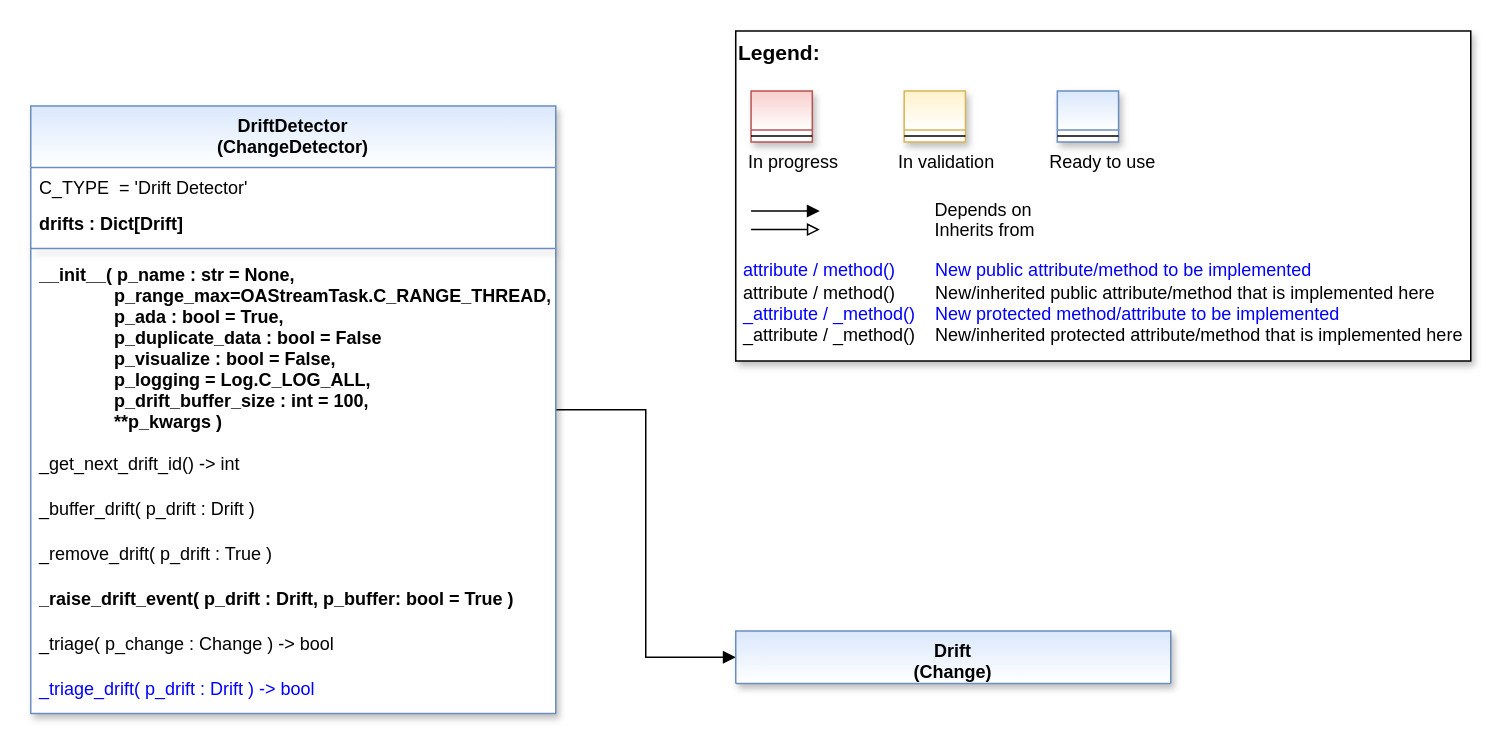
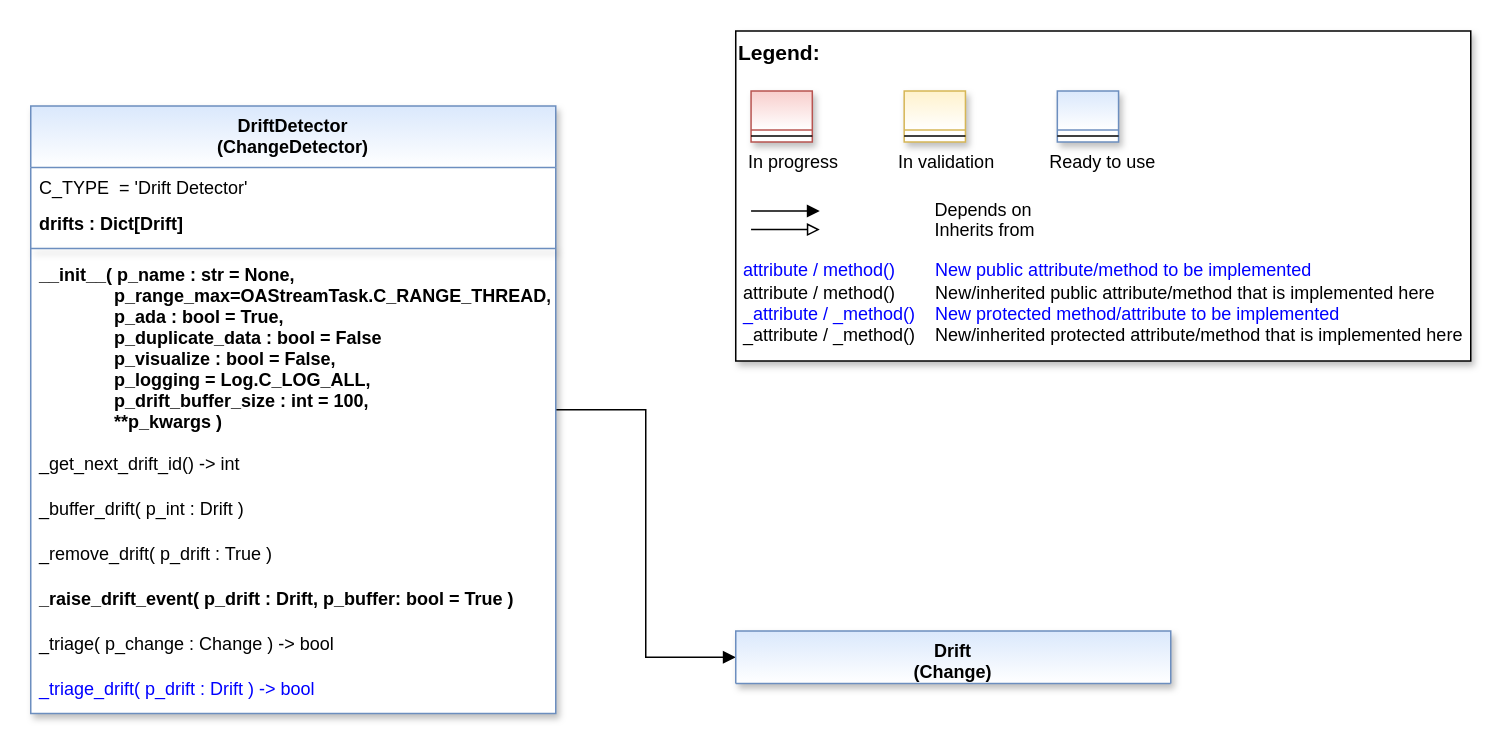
(182, 509) -> (171, 509)
